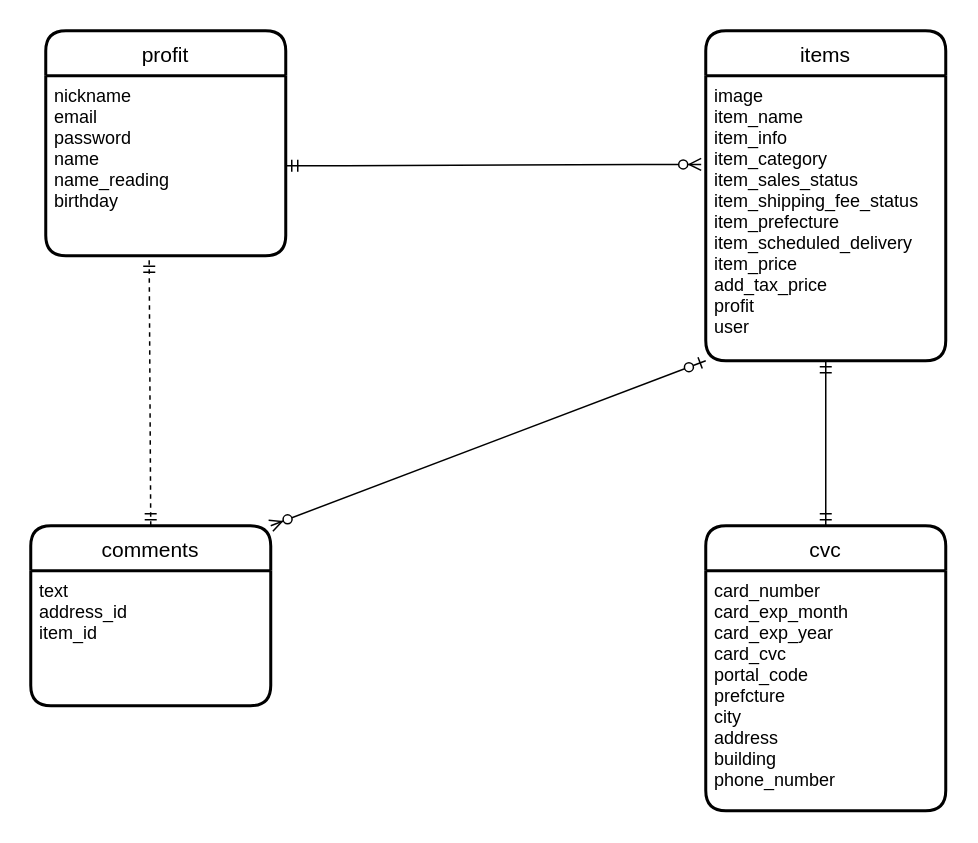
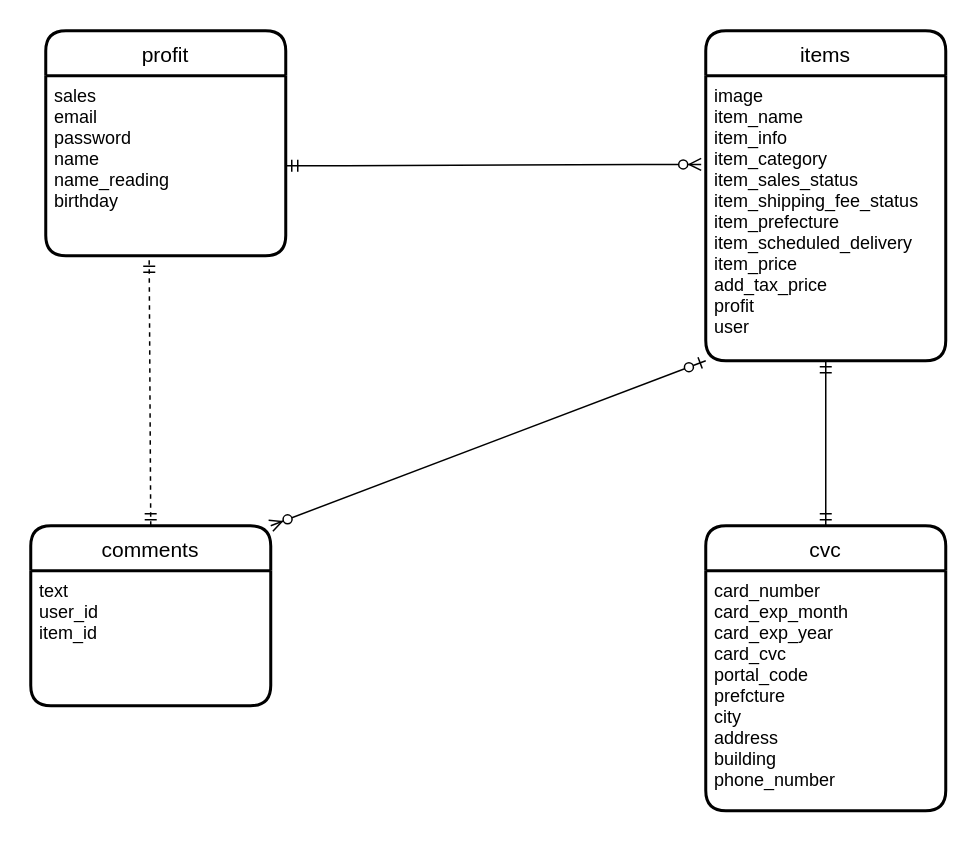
(92, 96) -> (77, 96)
(59, 591) -> (59, 591)
